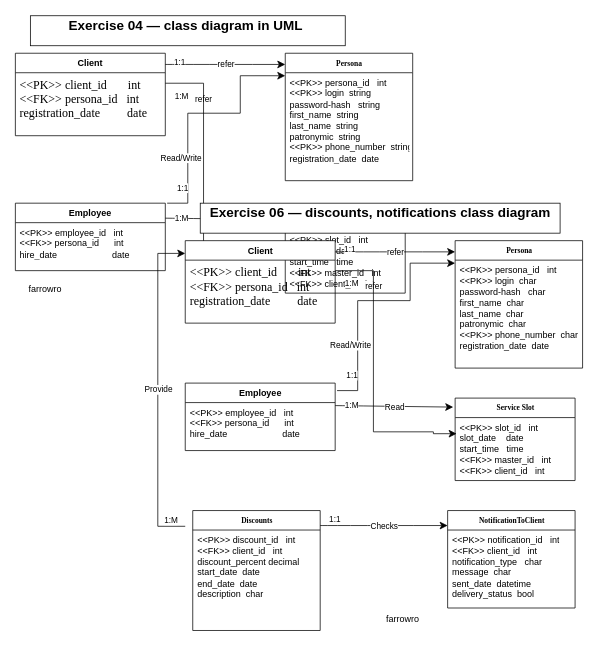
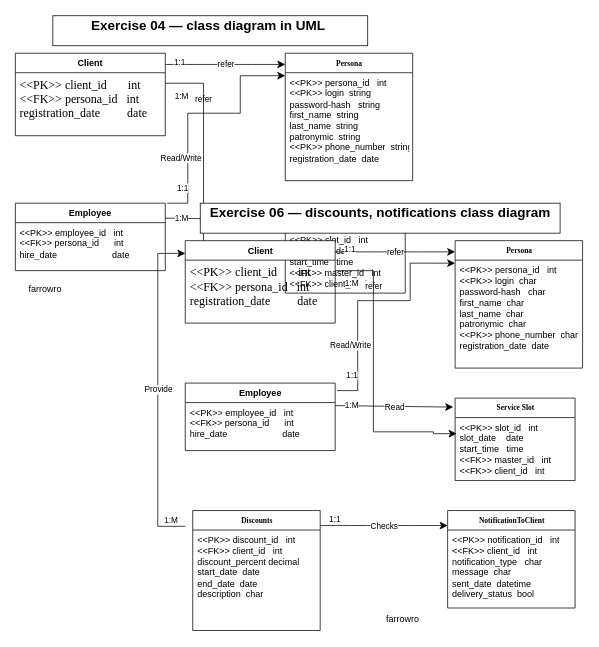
(188, 30) -> (210, 30)
